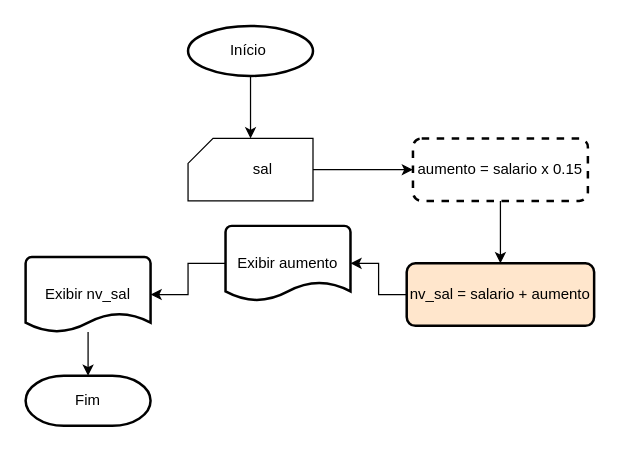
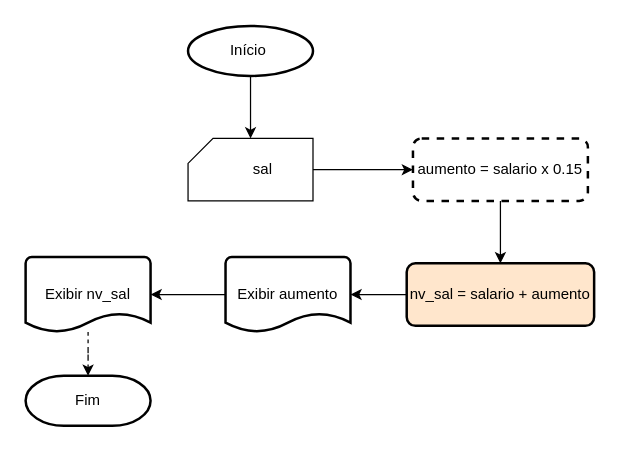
(288, 263) -> (288, 294)
(88, 355) -> (88, 355)
